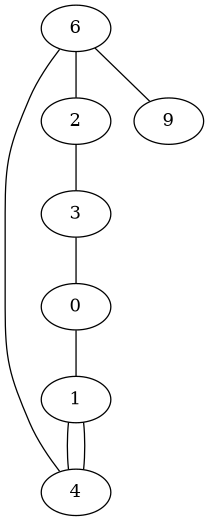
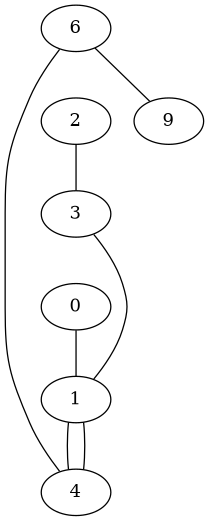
(76, 75) -> none
(76, 260) -> (127, 307)
